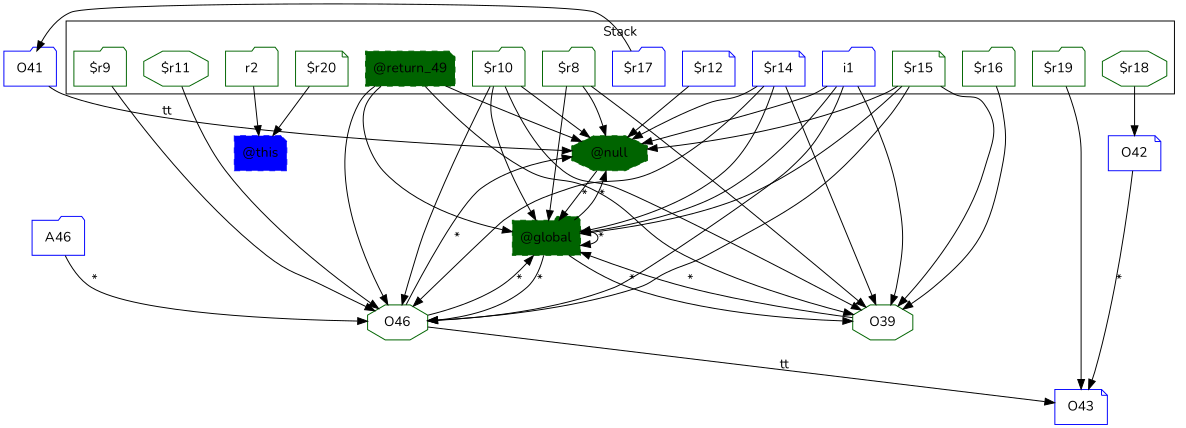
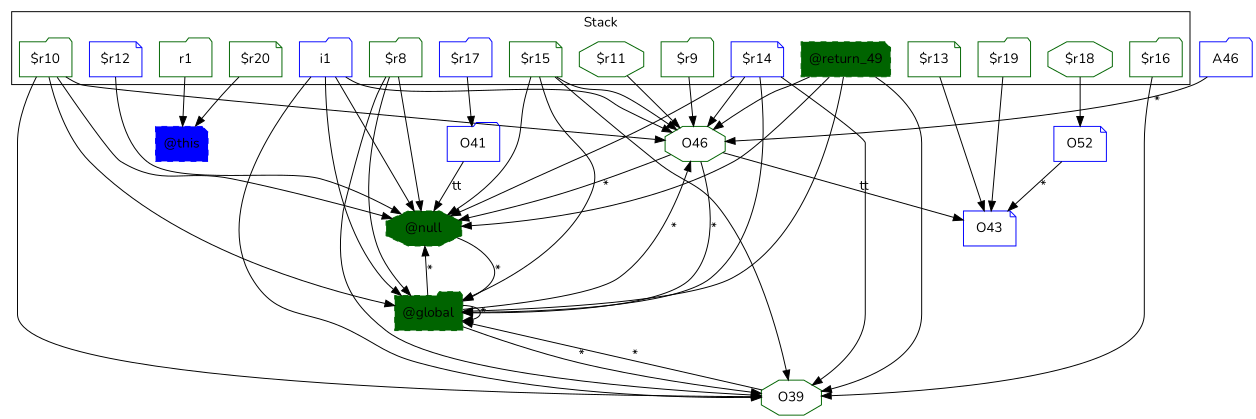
none -> (934, 59)
(252, 69) -> (186, 59)
(1135, 153) -> (1080, 144)
